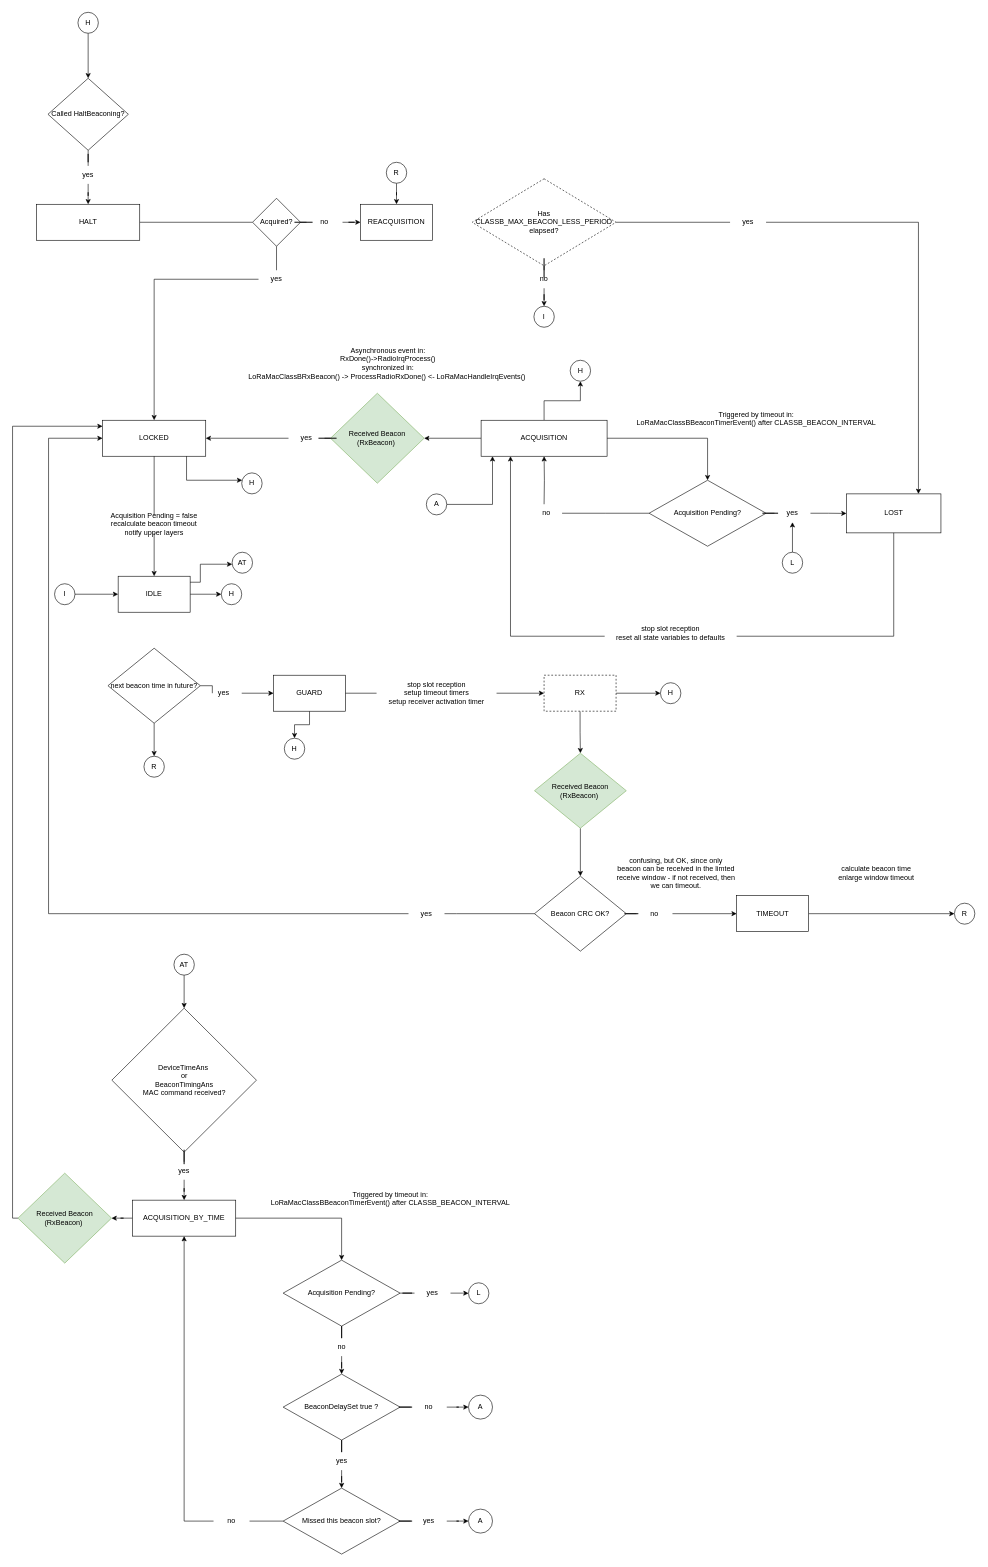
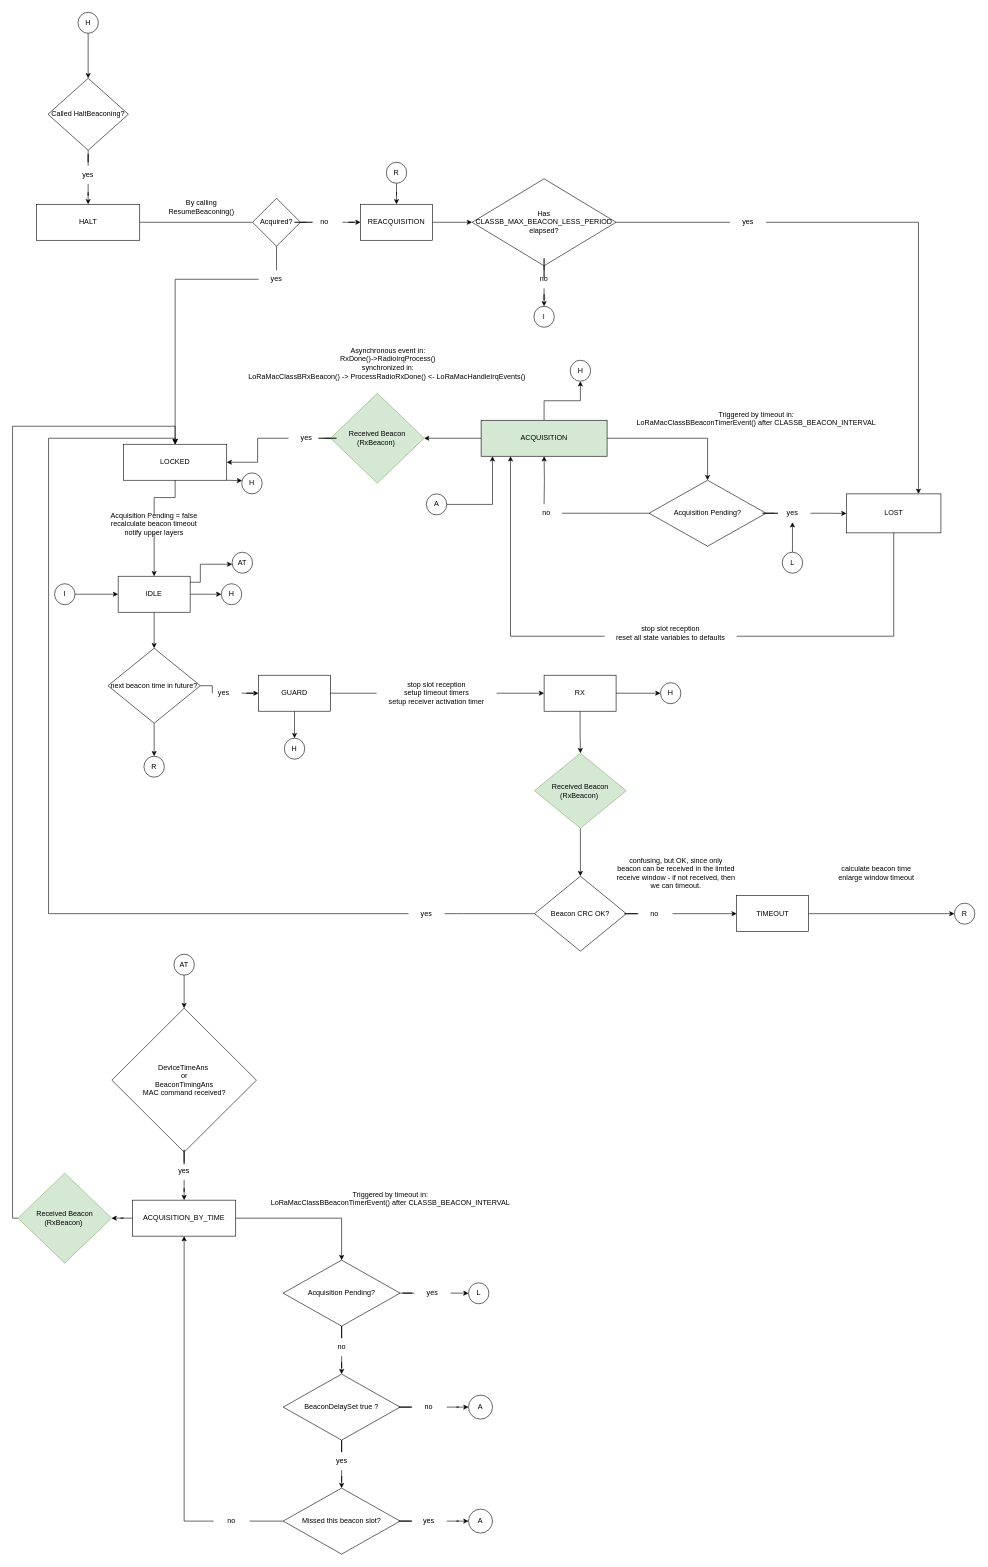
none -> (201, 207)
none -> (466, 222)
(544, 222) -> (544, 222)
(154, 438) -> (175, 462)
(544, 438) -> (544, 438)
none -> (154, 642)
(309, 693) -> (294, 693)
(580, 693) -> (580, 693)
